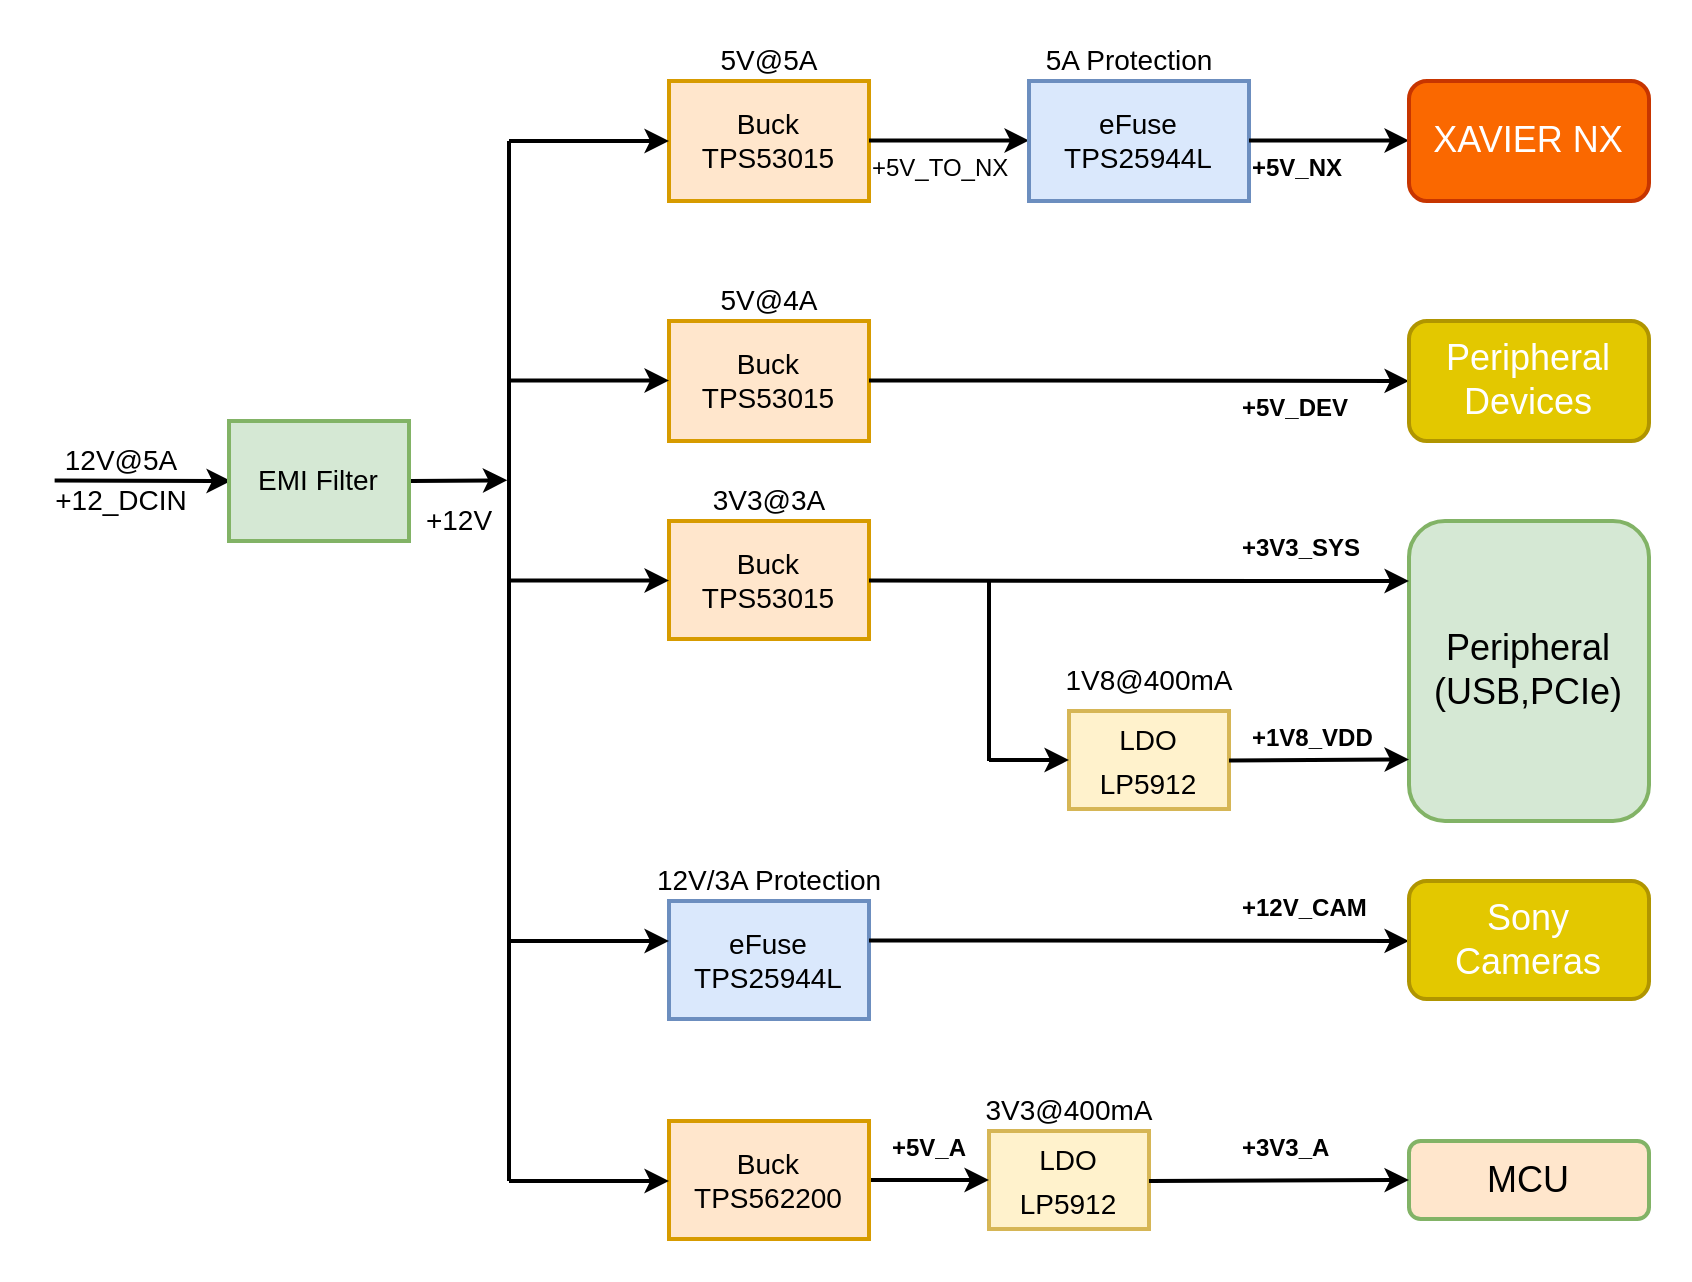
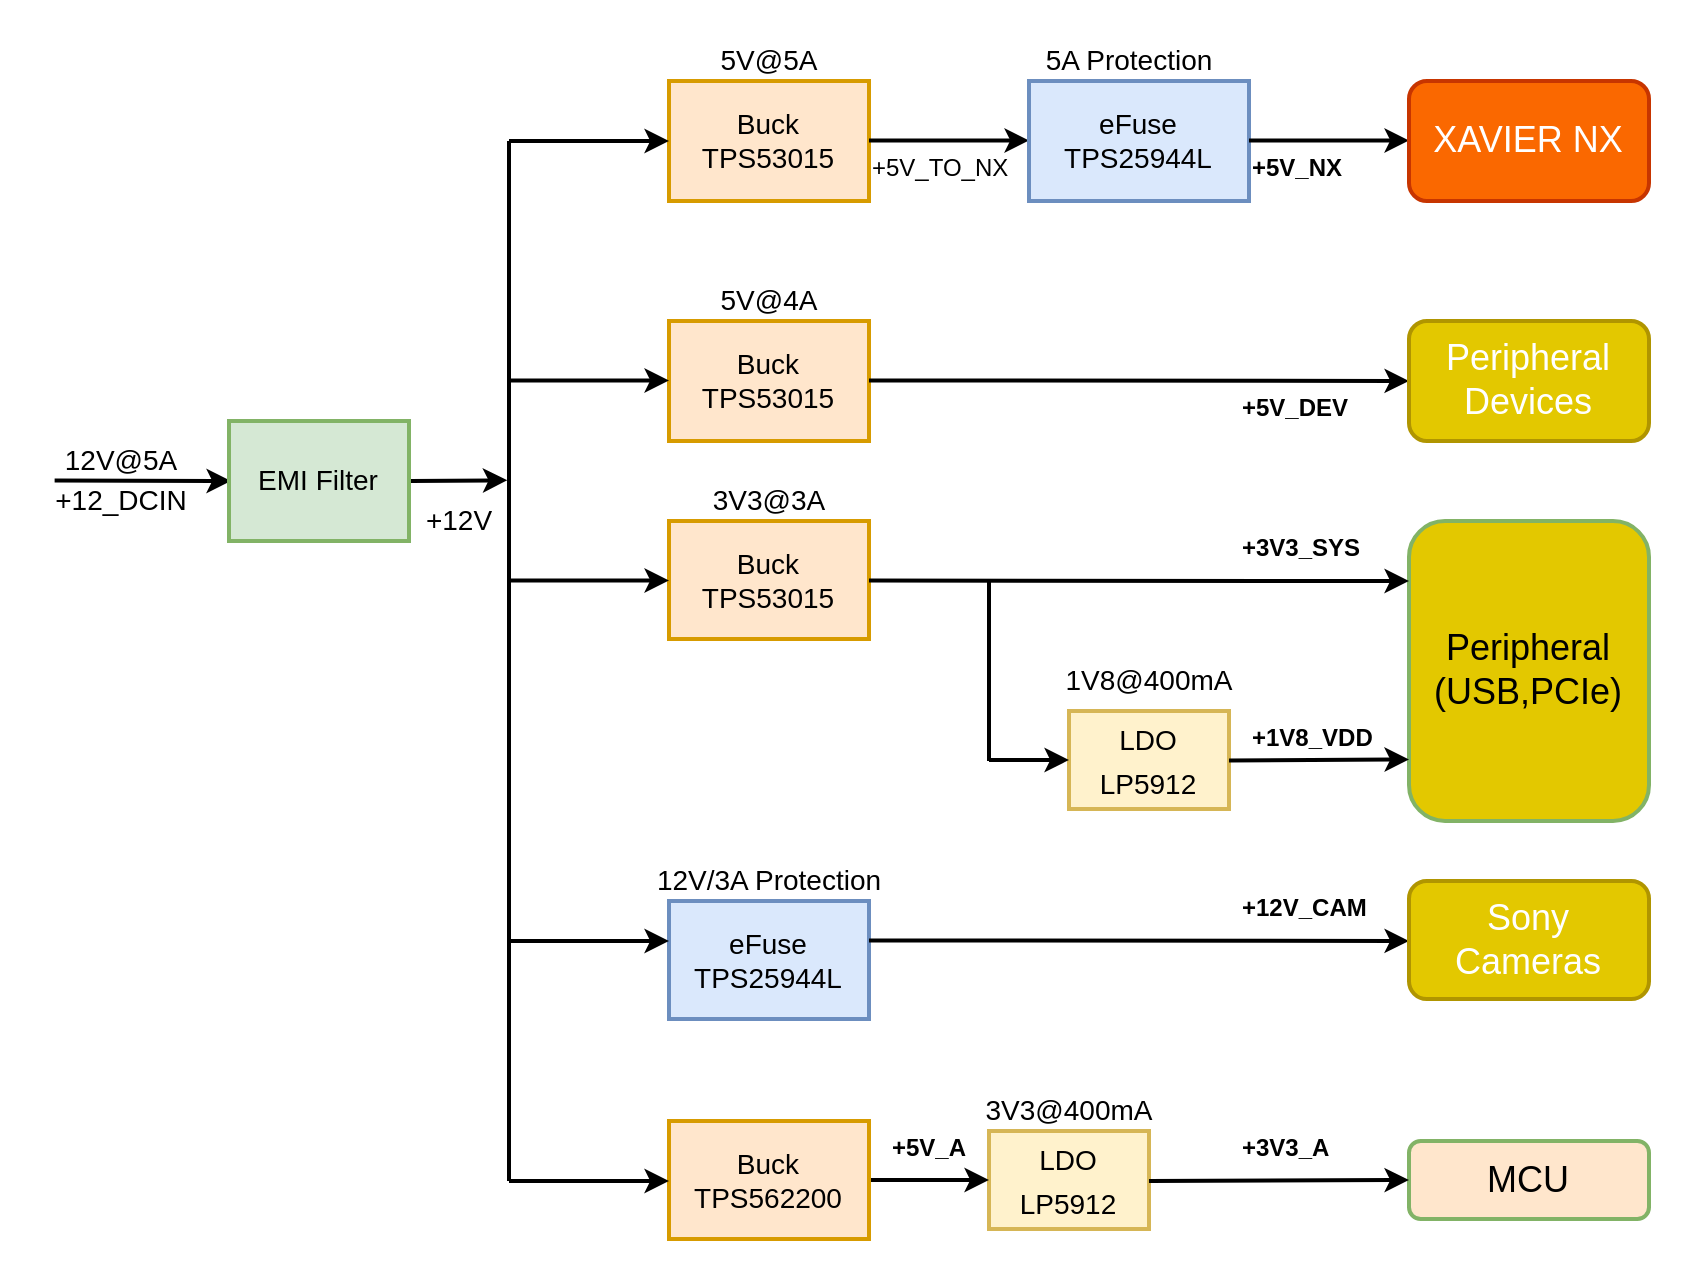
(1529, 671) -> (1529, 671)
